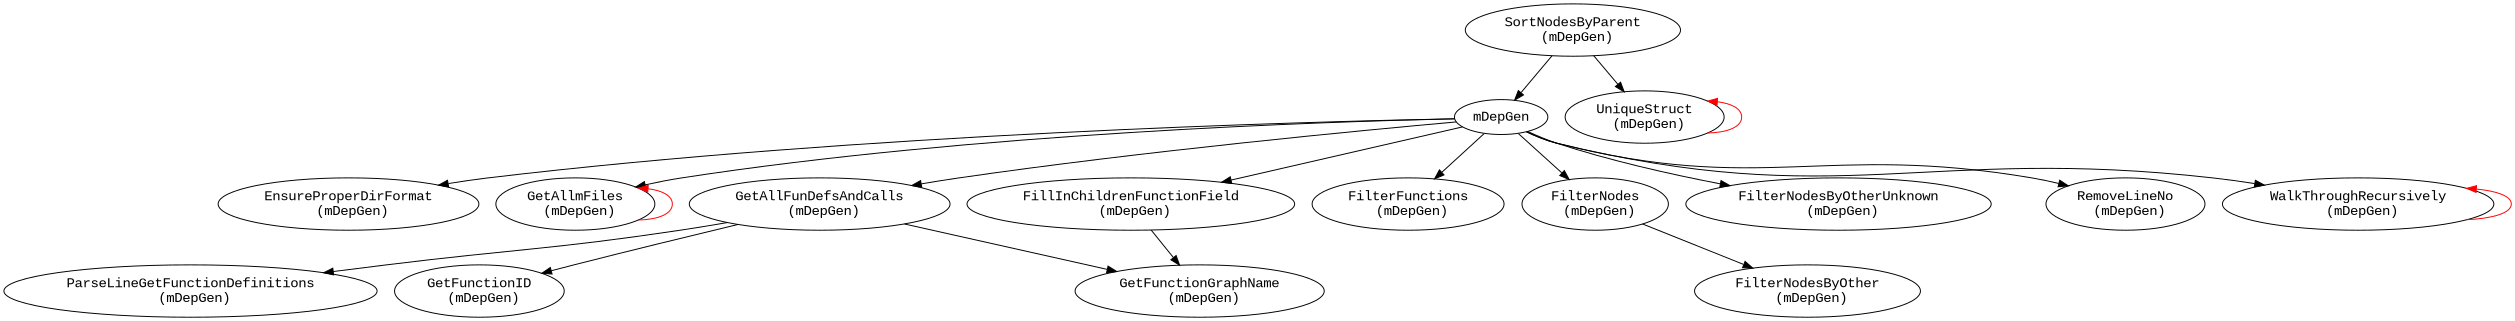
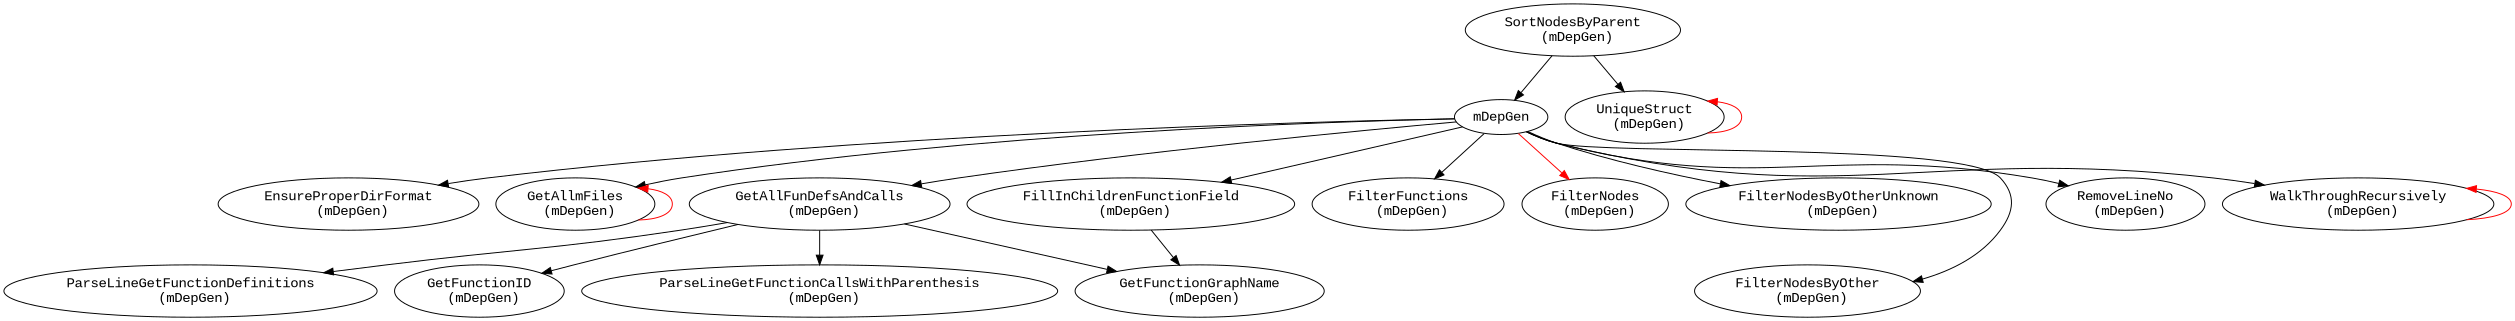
(1540, 153) -> (1540, 153)
(1693, 244) -> (1840, 154)
none -> (820, 291)
